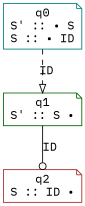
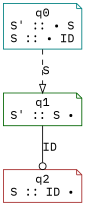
(46, 71) -> (46, 71)
